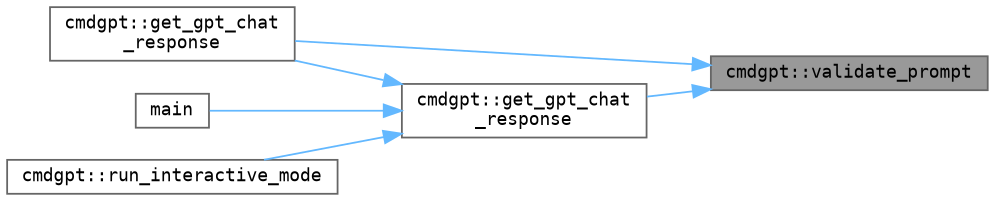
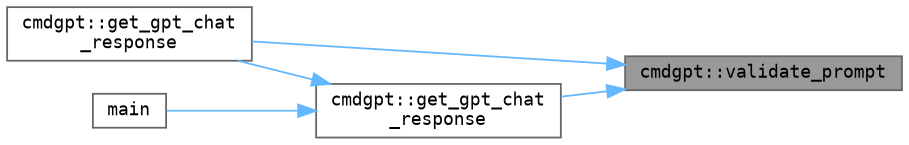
(172, 177) -> none
